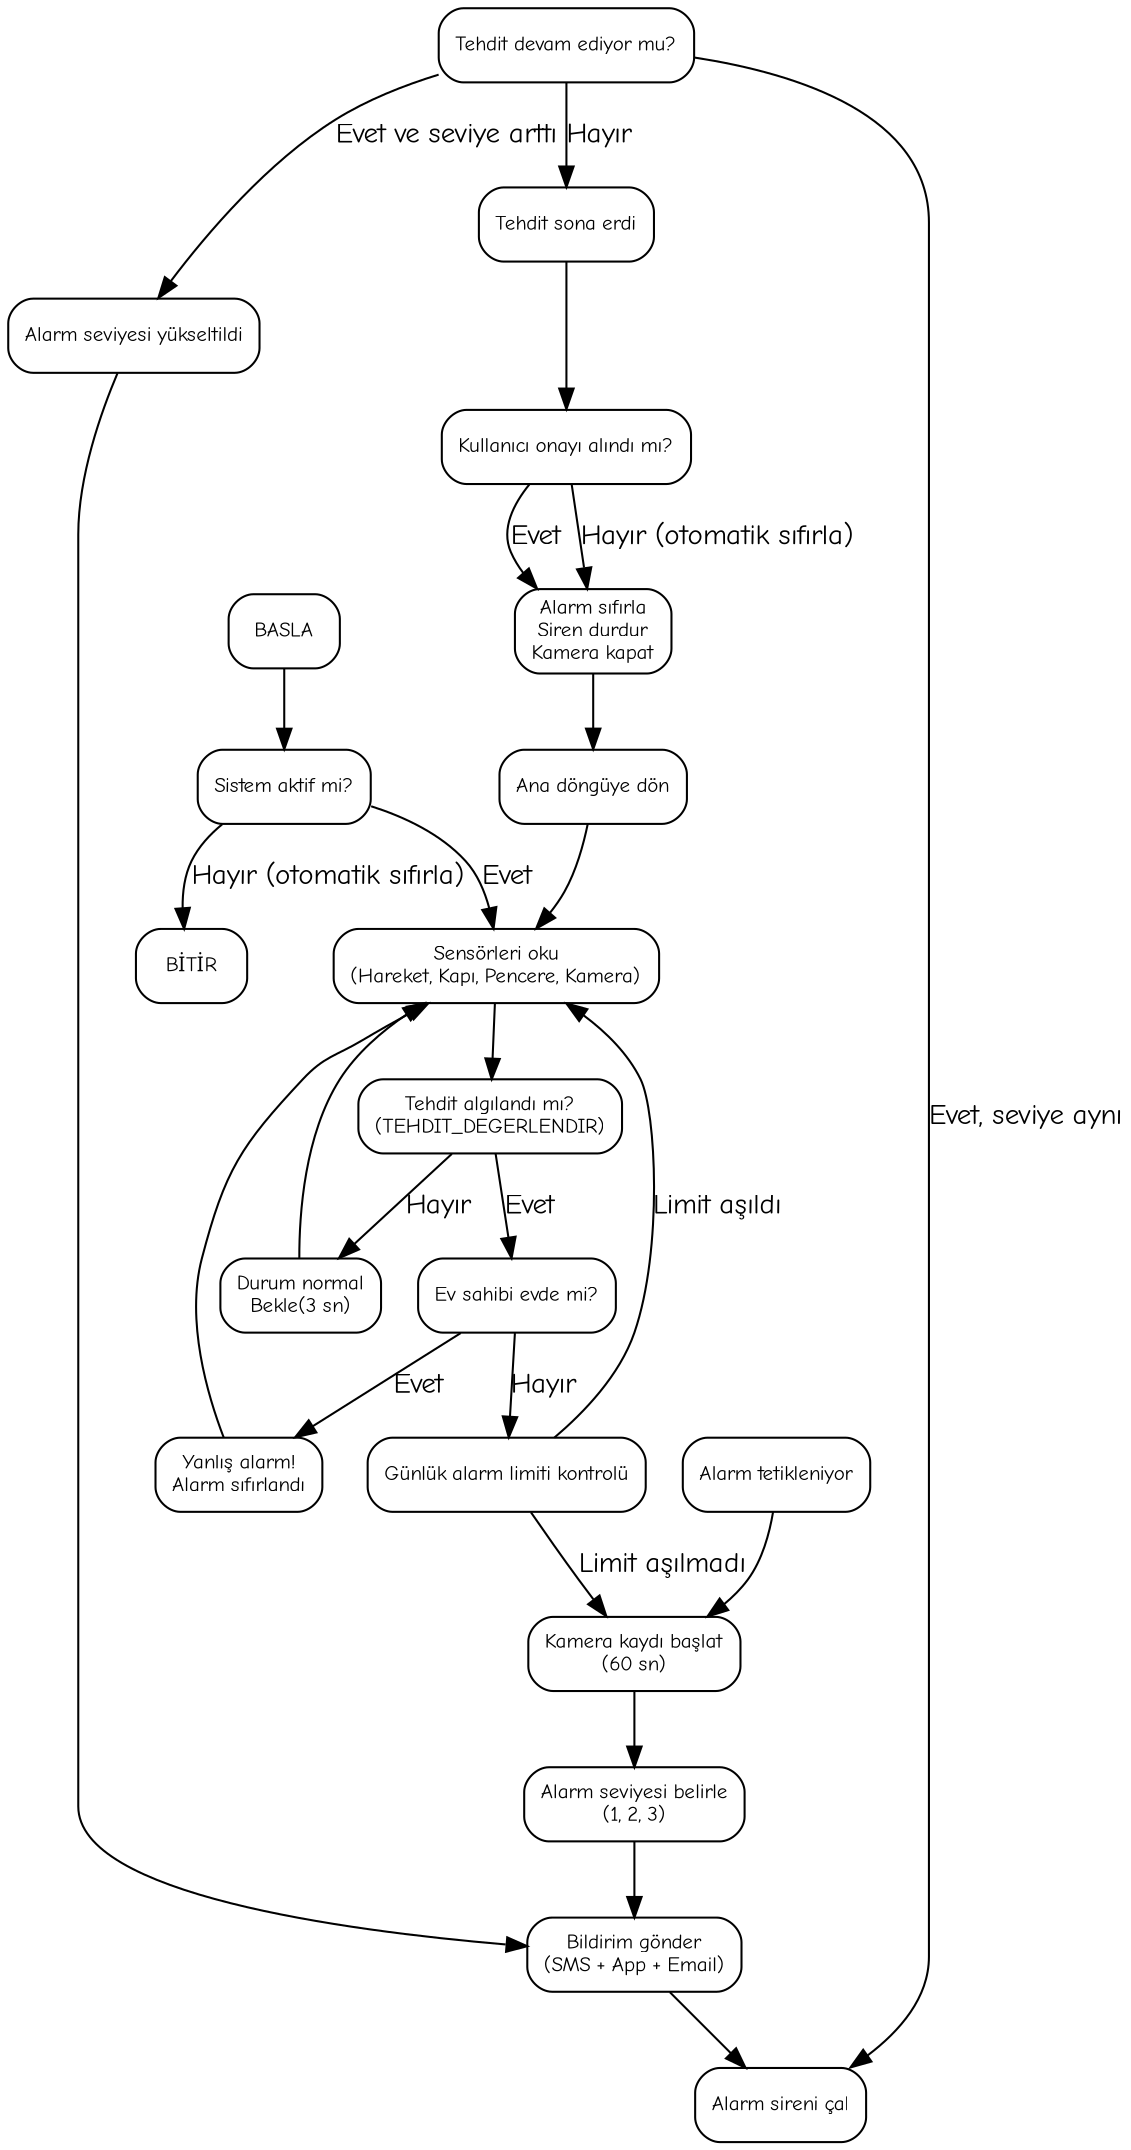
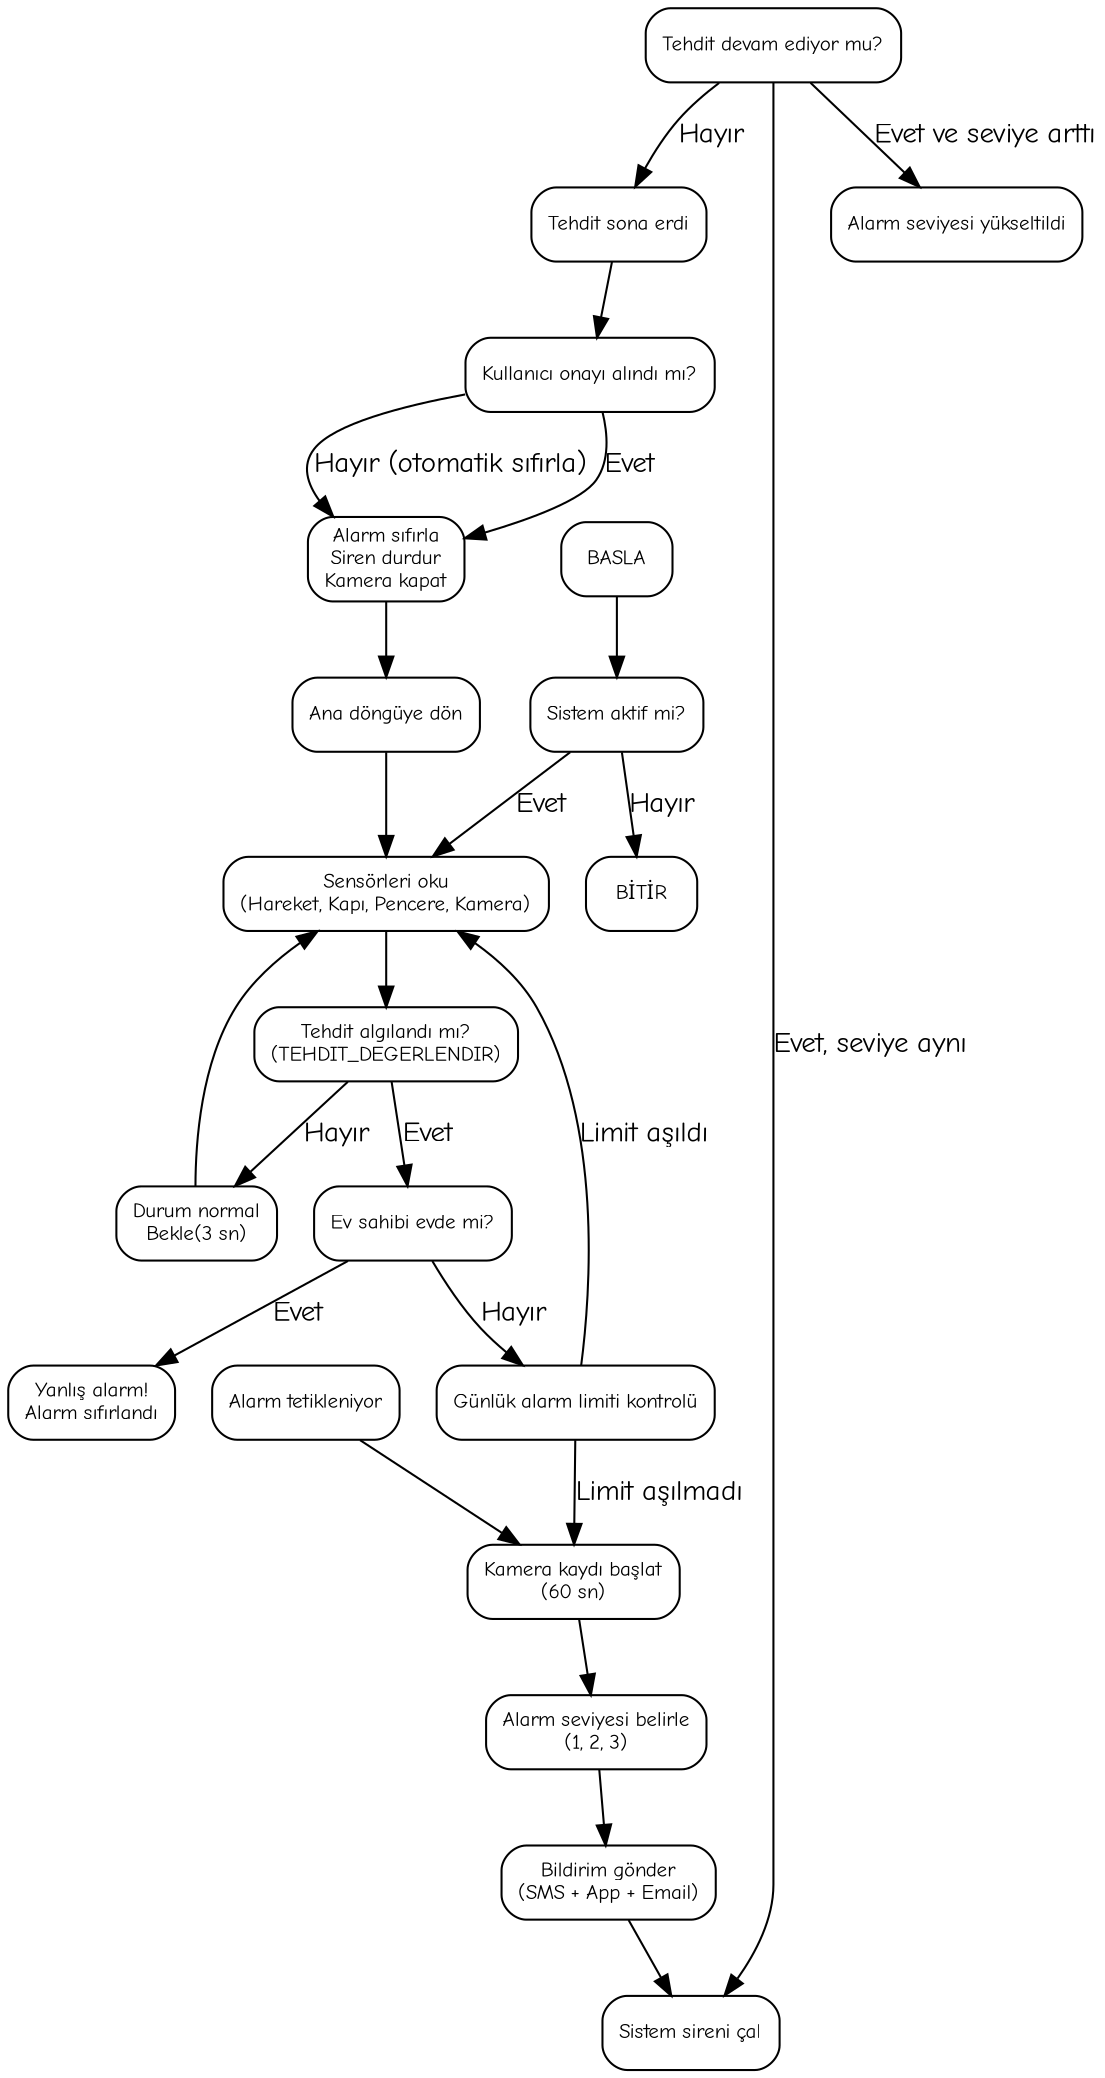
(329, 876) -> (662, 804)
(225, 1186) -> none
(78, 1321) -> none
(781, 2105) -> (691, 2033)
